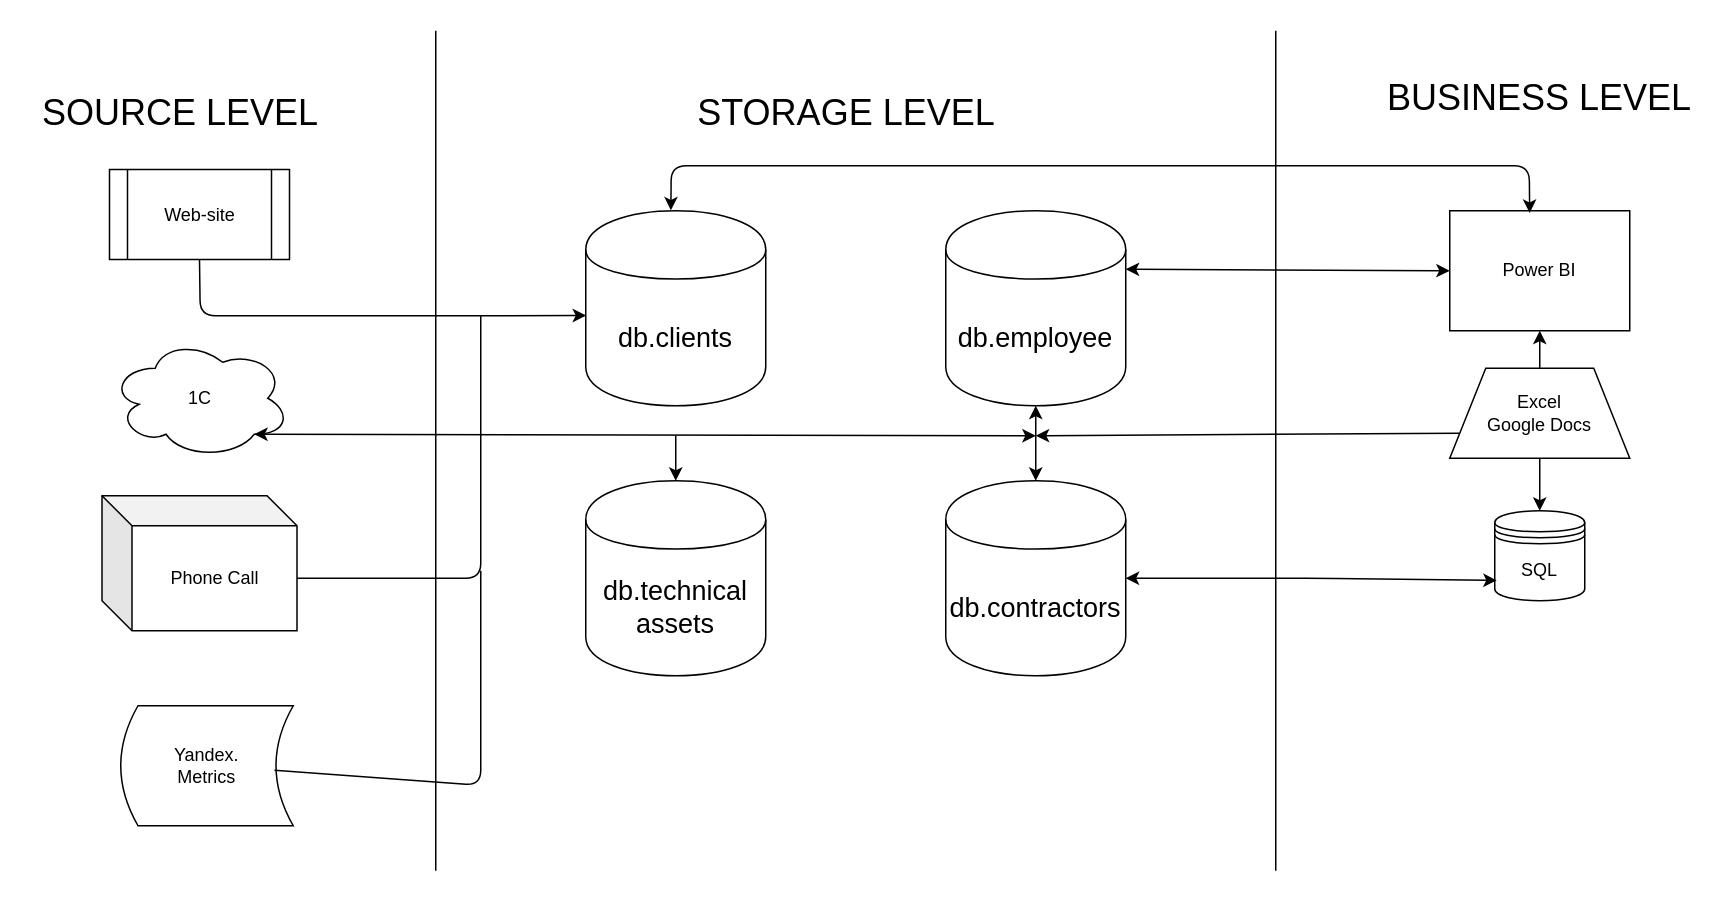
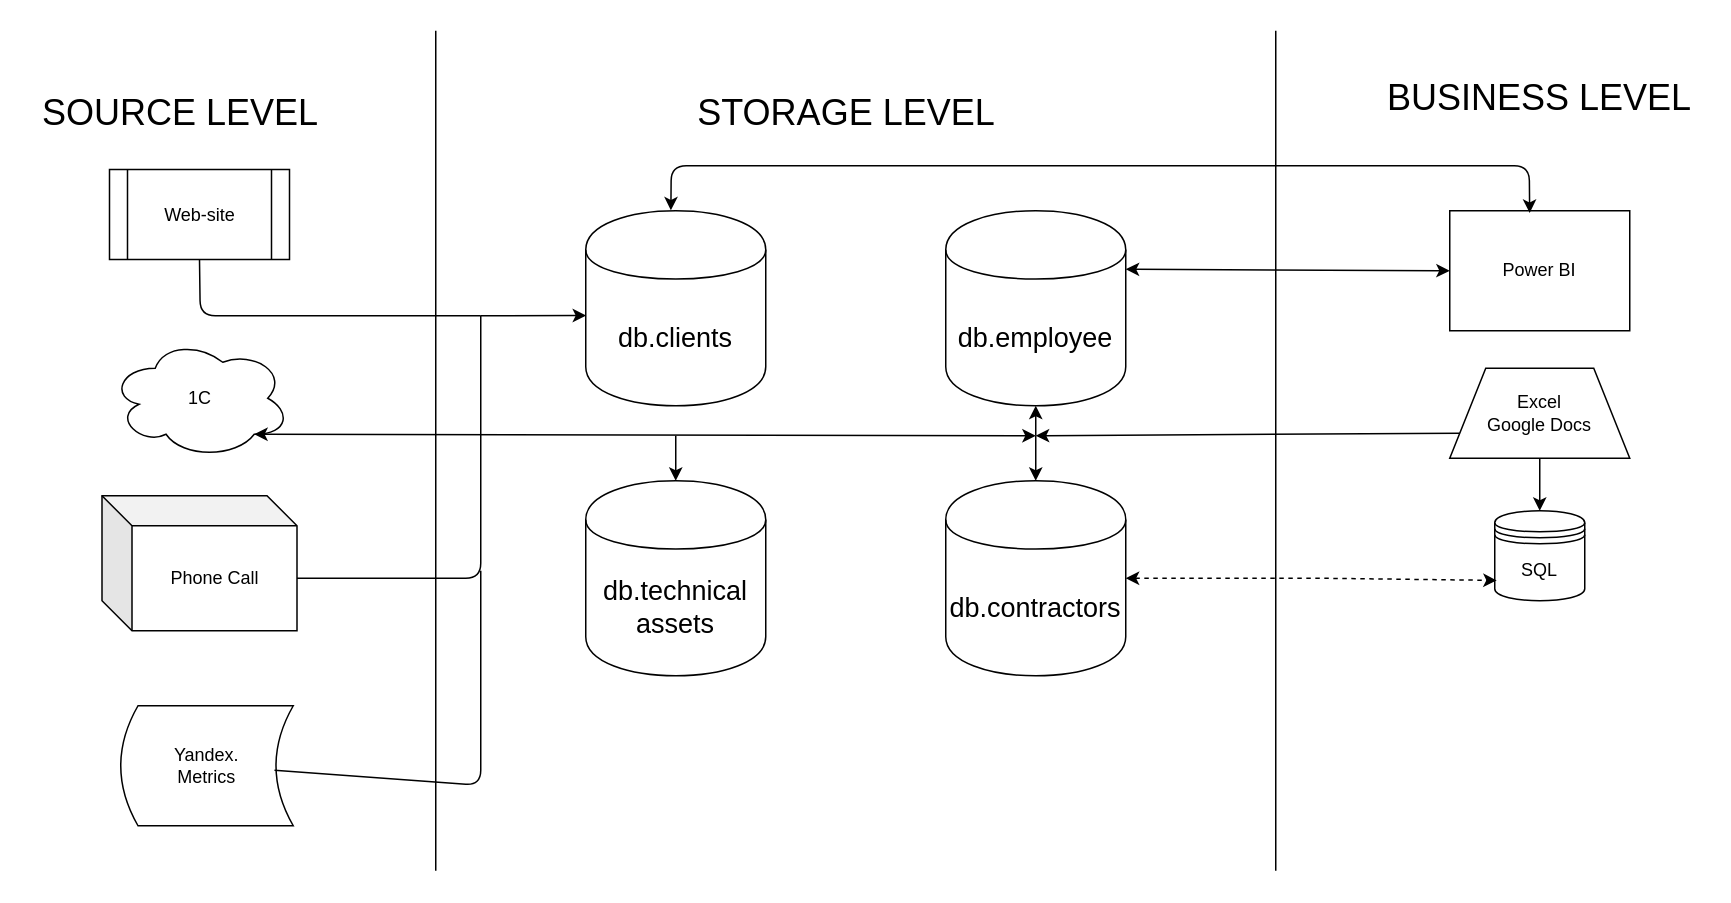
(1540, 344) -> none
(1313, 578) -> (1313, 578)
